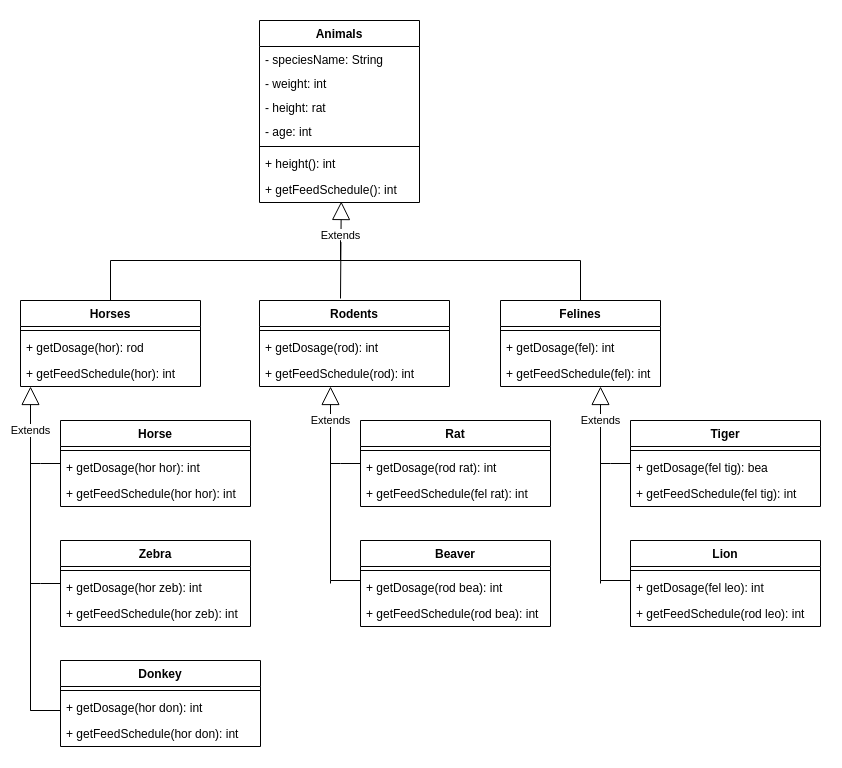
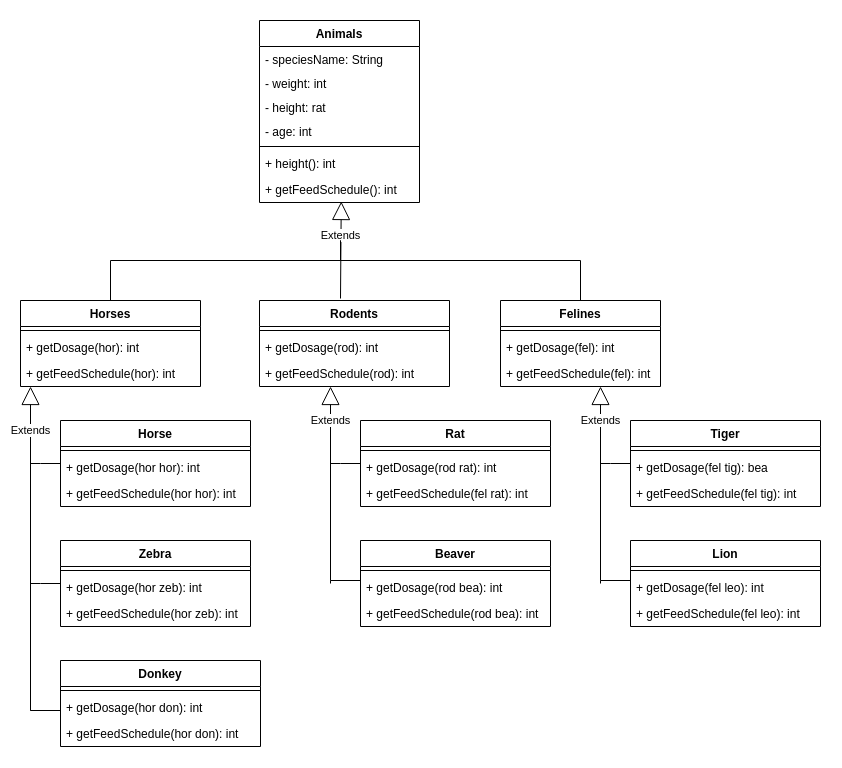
(92, 348) -> (90, 348)
(729, 614) -> (728, 614)
